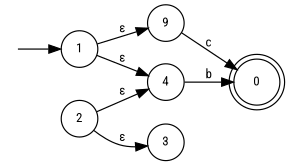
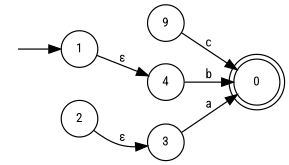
(117, 38) -> none
(117, 103) -> none
none -> (205, 117)
